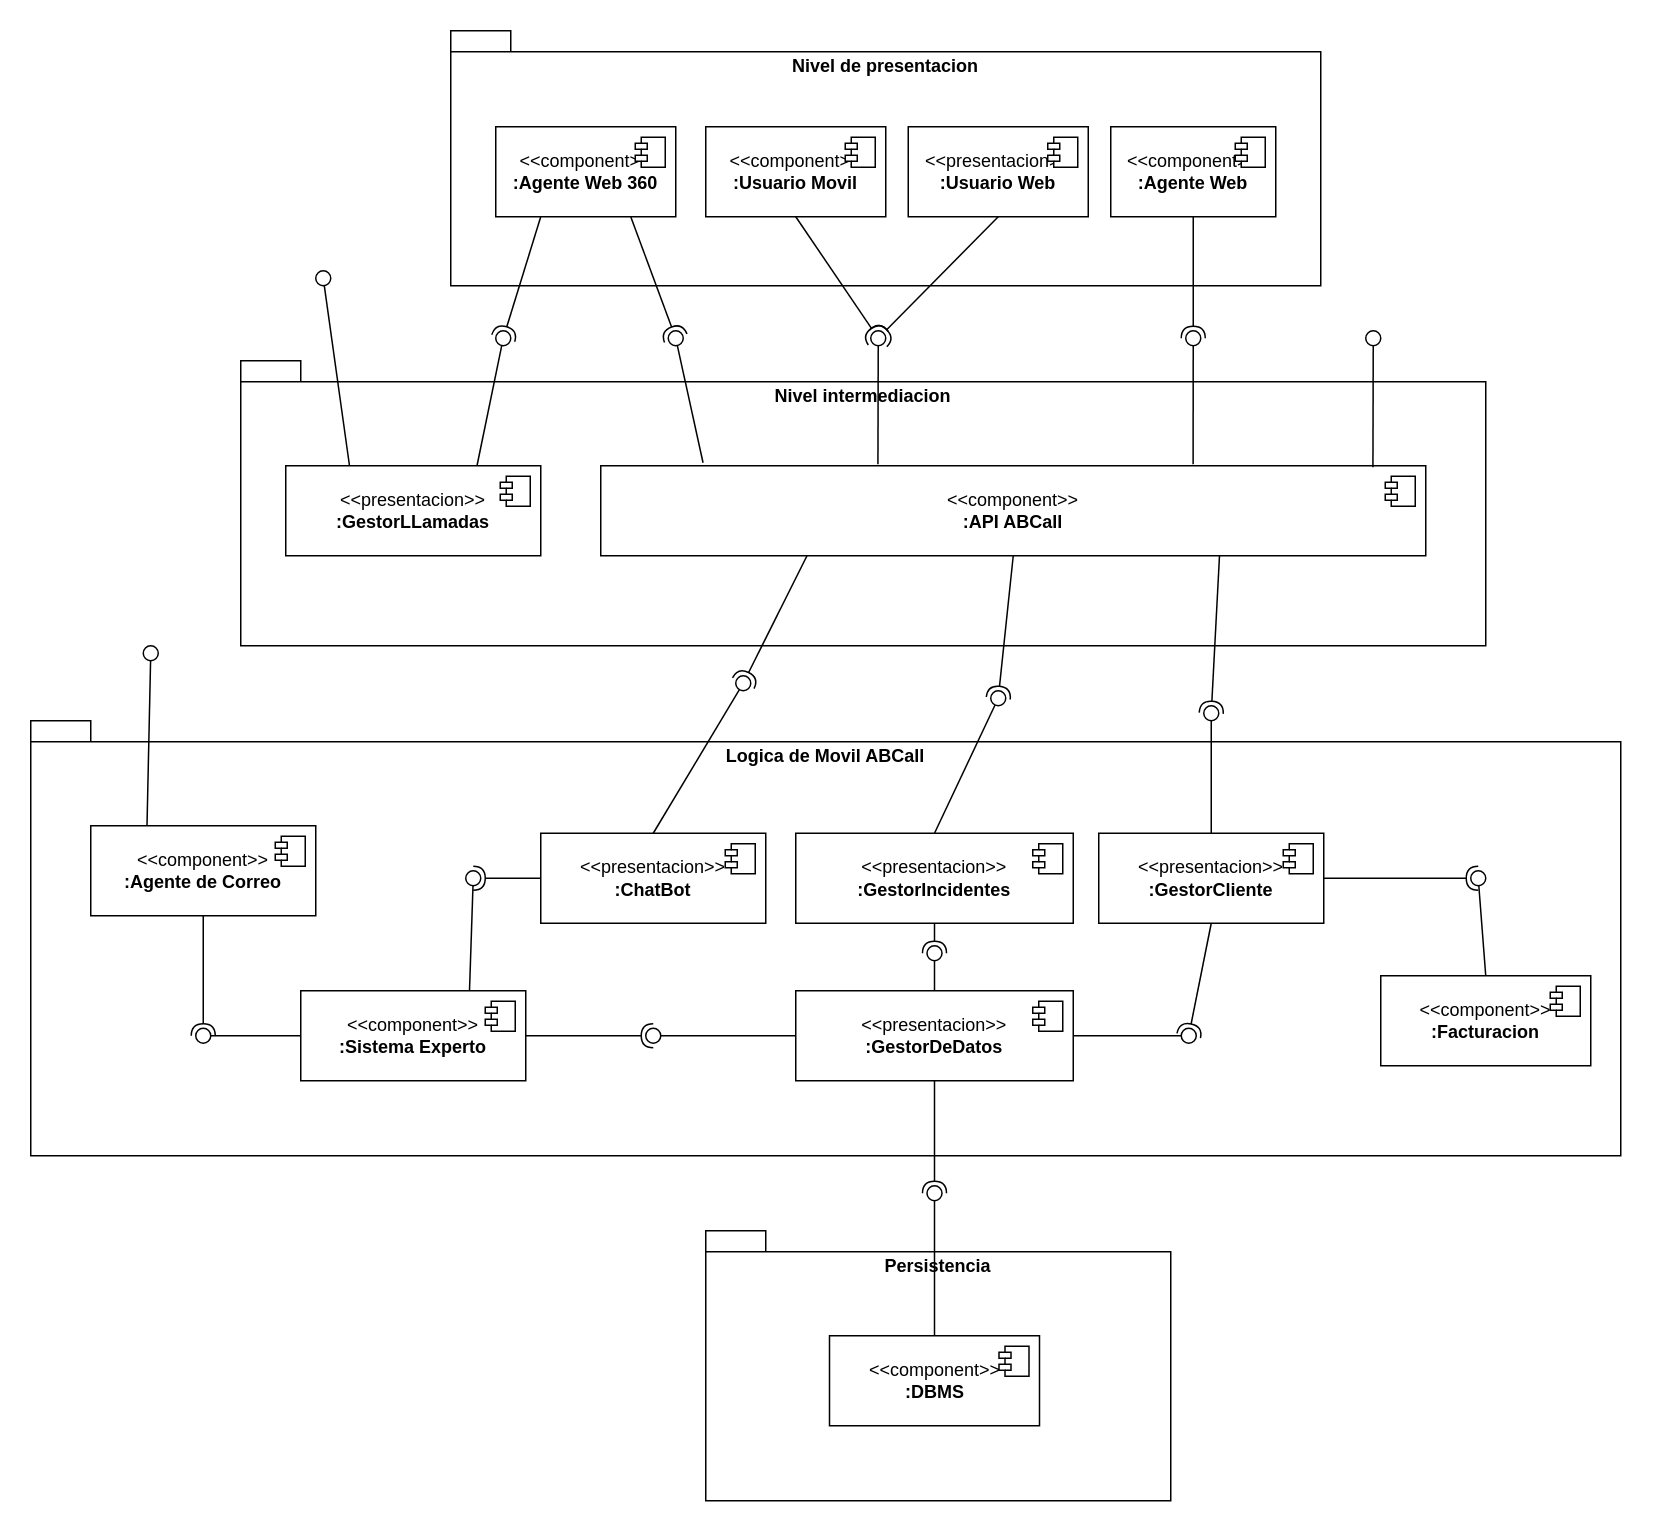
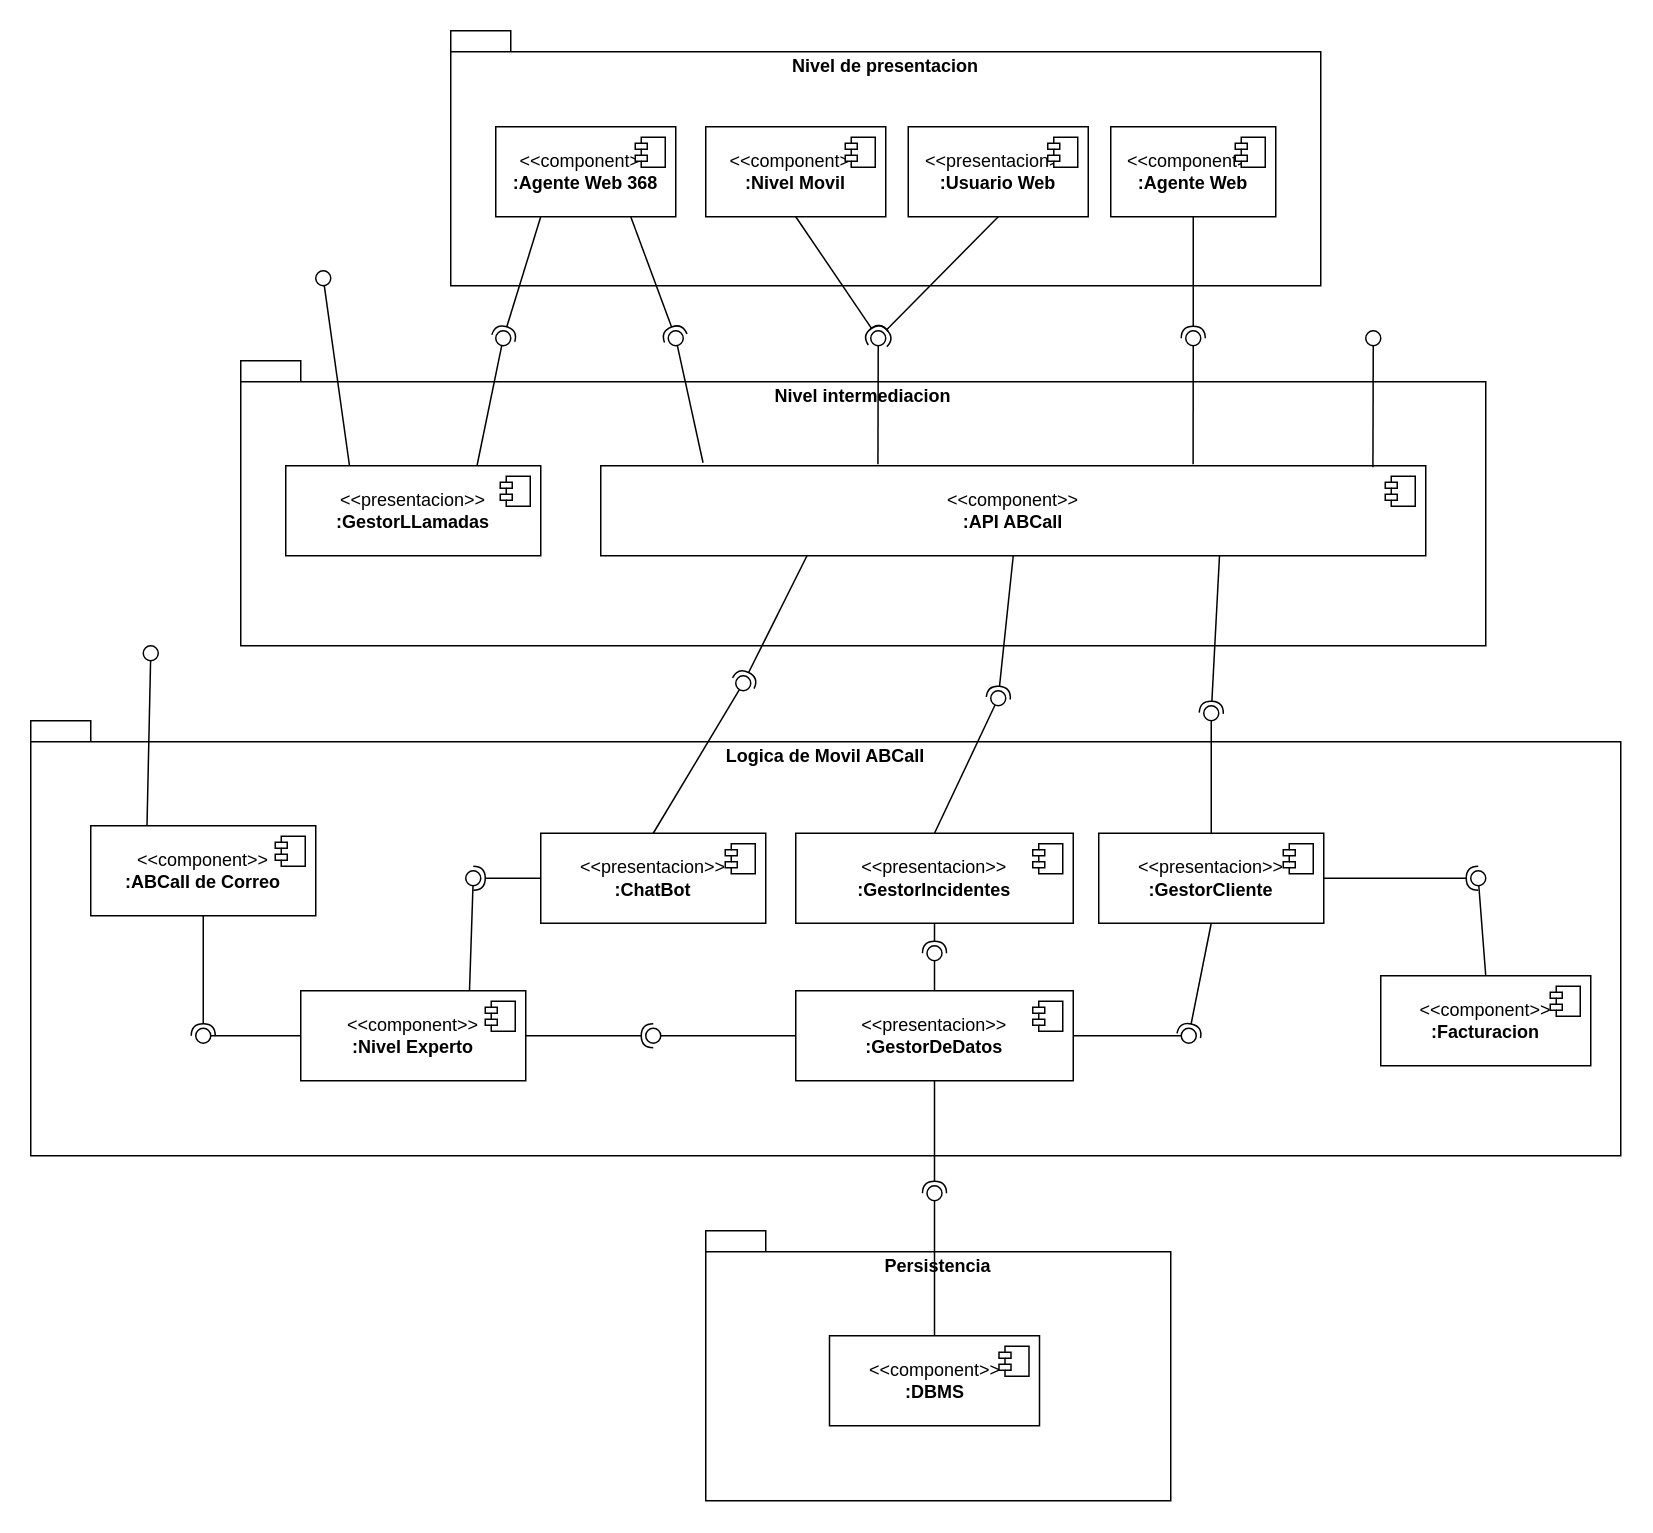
(586, 172) -> (586, 172)
(796, 172) -> (796, 172)
(203, 871) -> (203, 871)
(413, 1036) -> (413, 1036)
